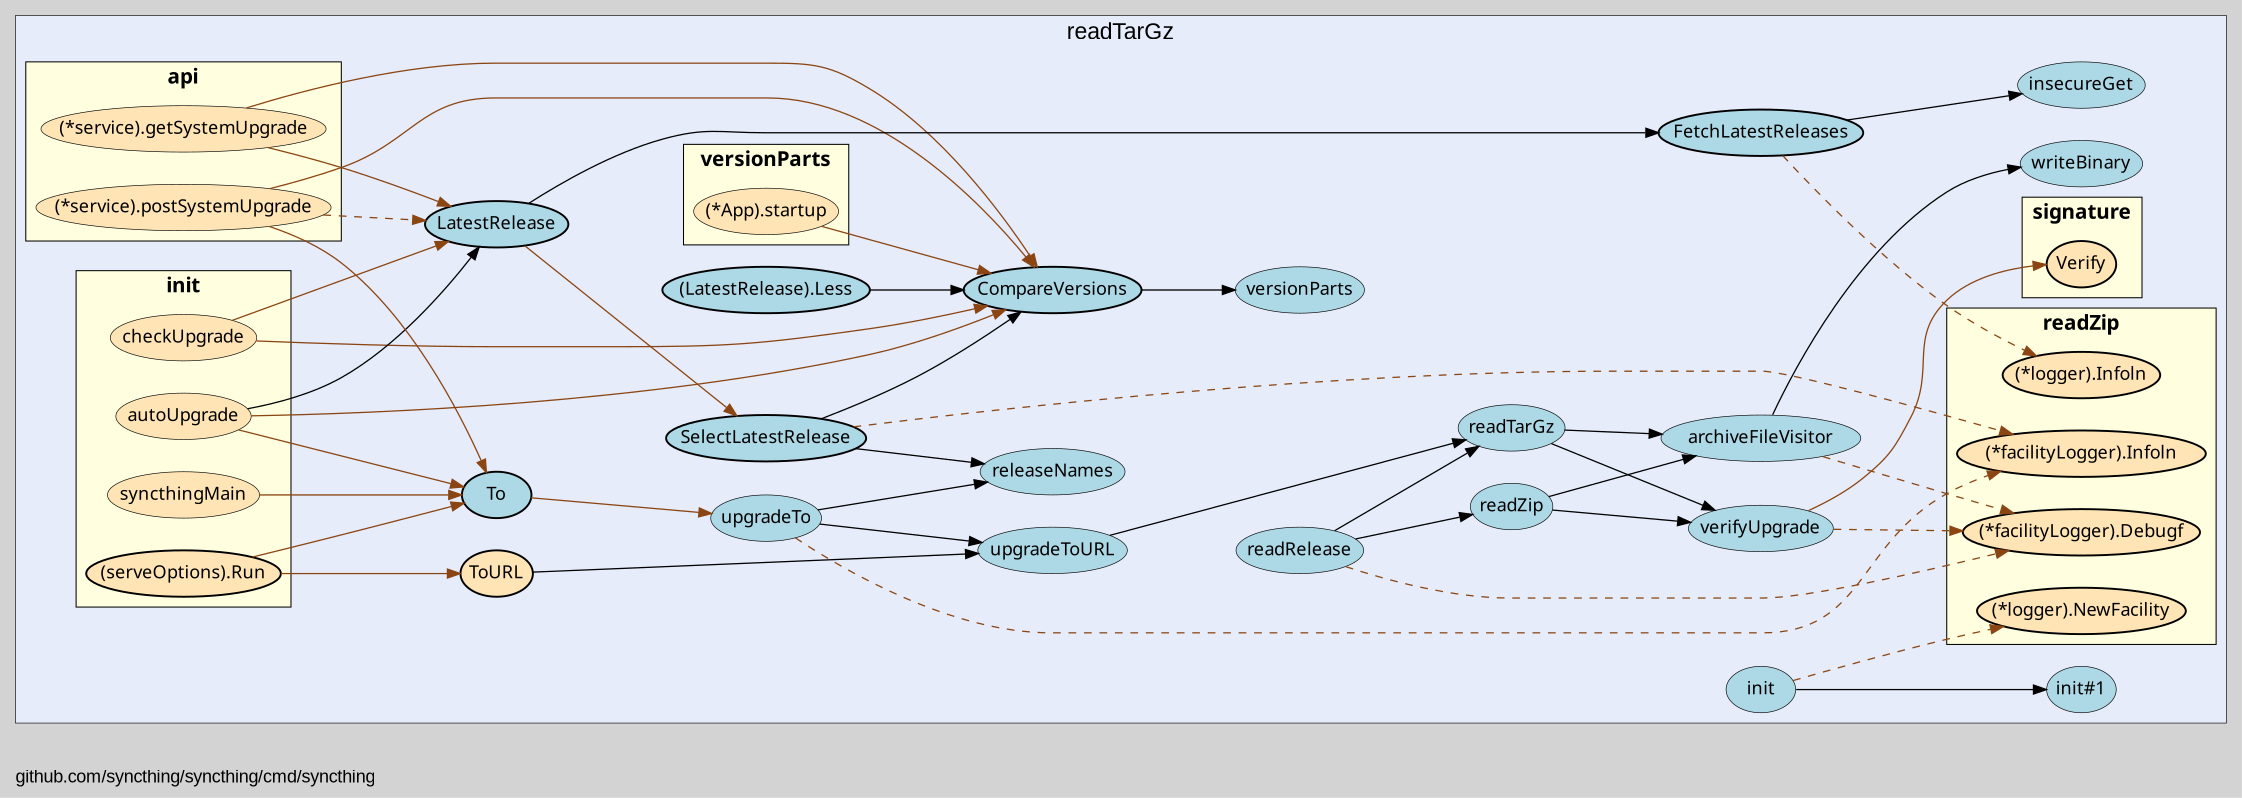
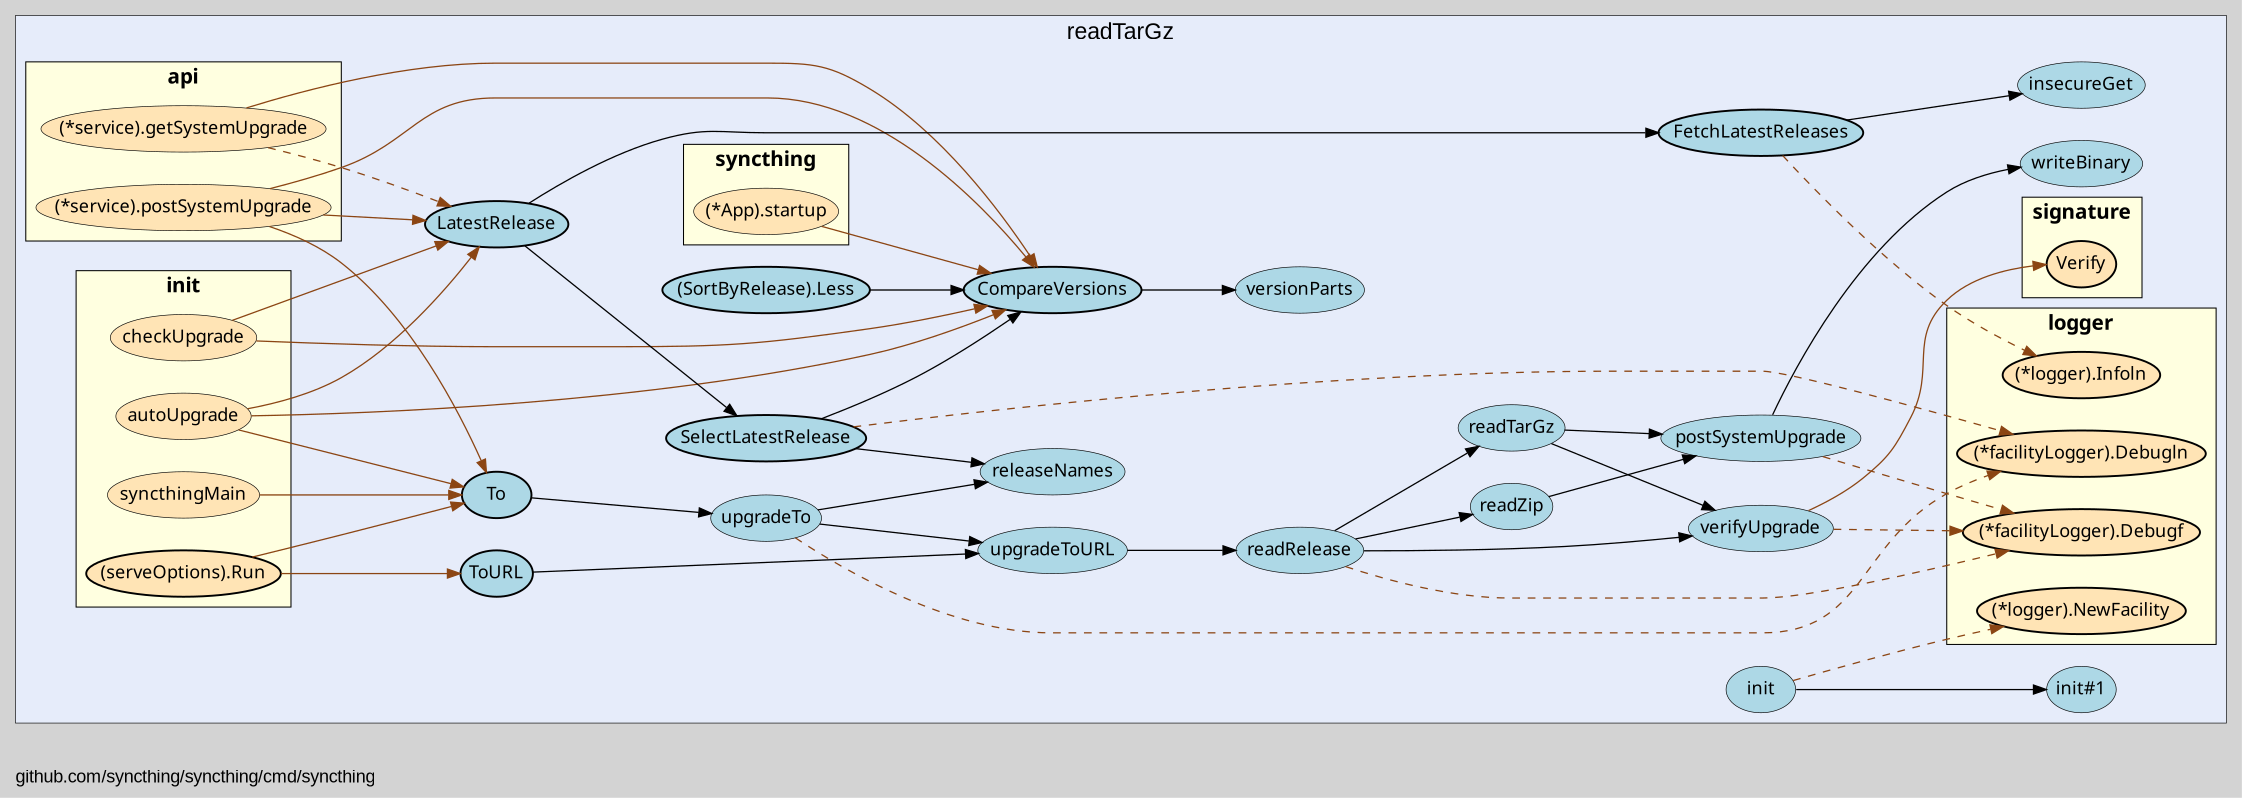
(766, 161) -> (766, 161)
(354, 172) -> (354, 172)
(368, 217) -> (368, 217)
(766, 290) -> (766, 290)
(2081, 325) -> (2081, 325)
(626, 327) -> (626, 327)
(374, 356) -> (374, 356)
(1761, 438) -> (1761, 438)
(2081, 454) -> (2081, 454)
(1281, 489) -> (1175, 550)
(615, 505) -> (615, 505)
(1615, 516) -> (1522, 548)
(497, 574) -> (497, 574)
